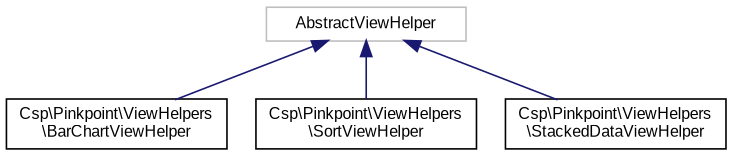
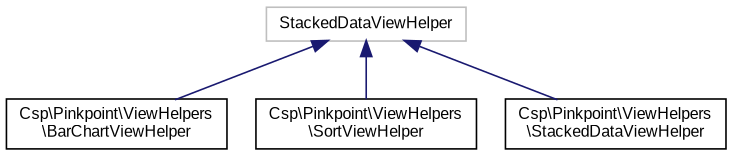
(366, 24) -> (366, 24)
